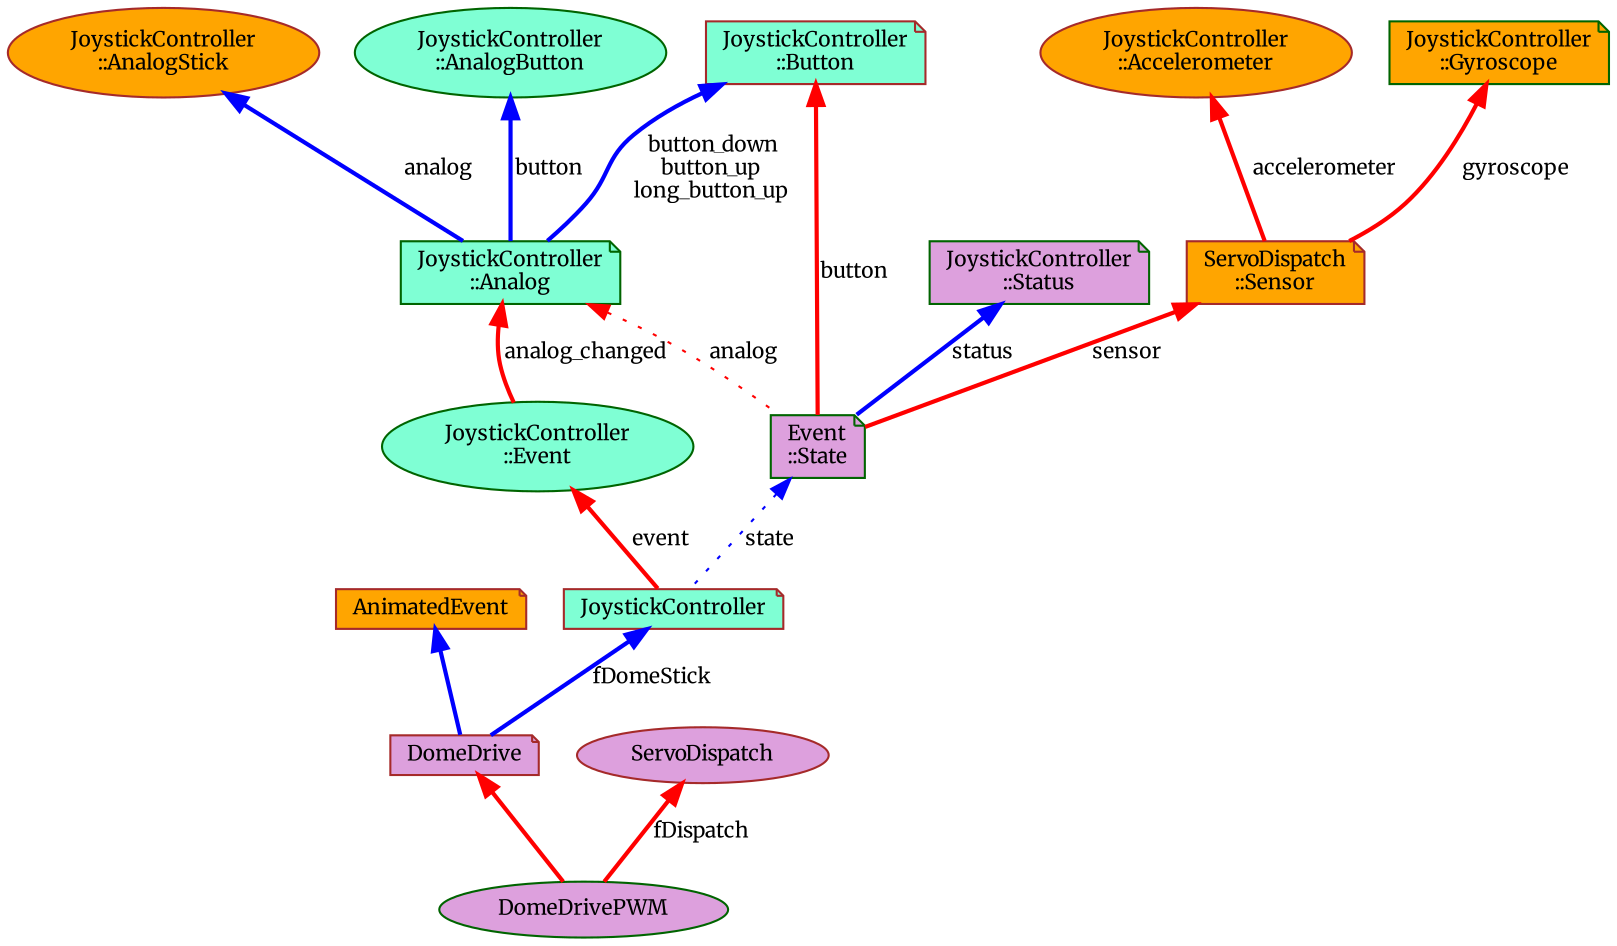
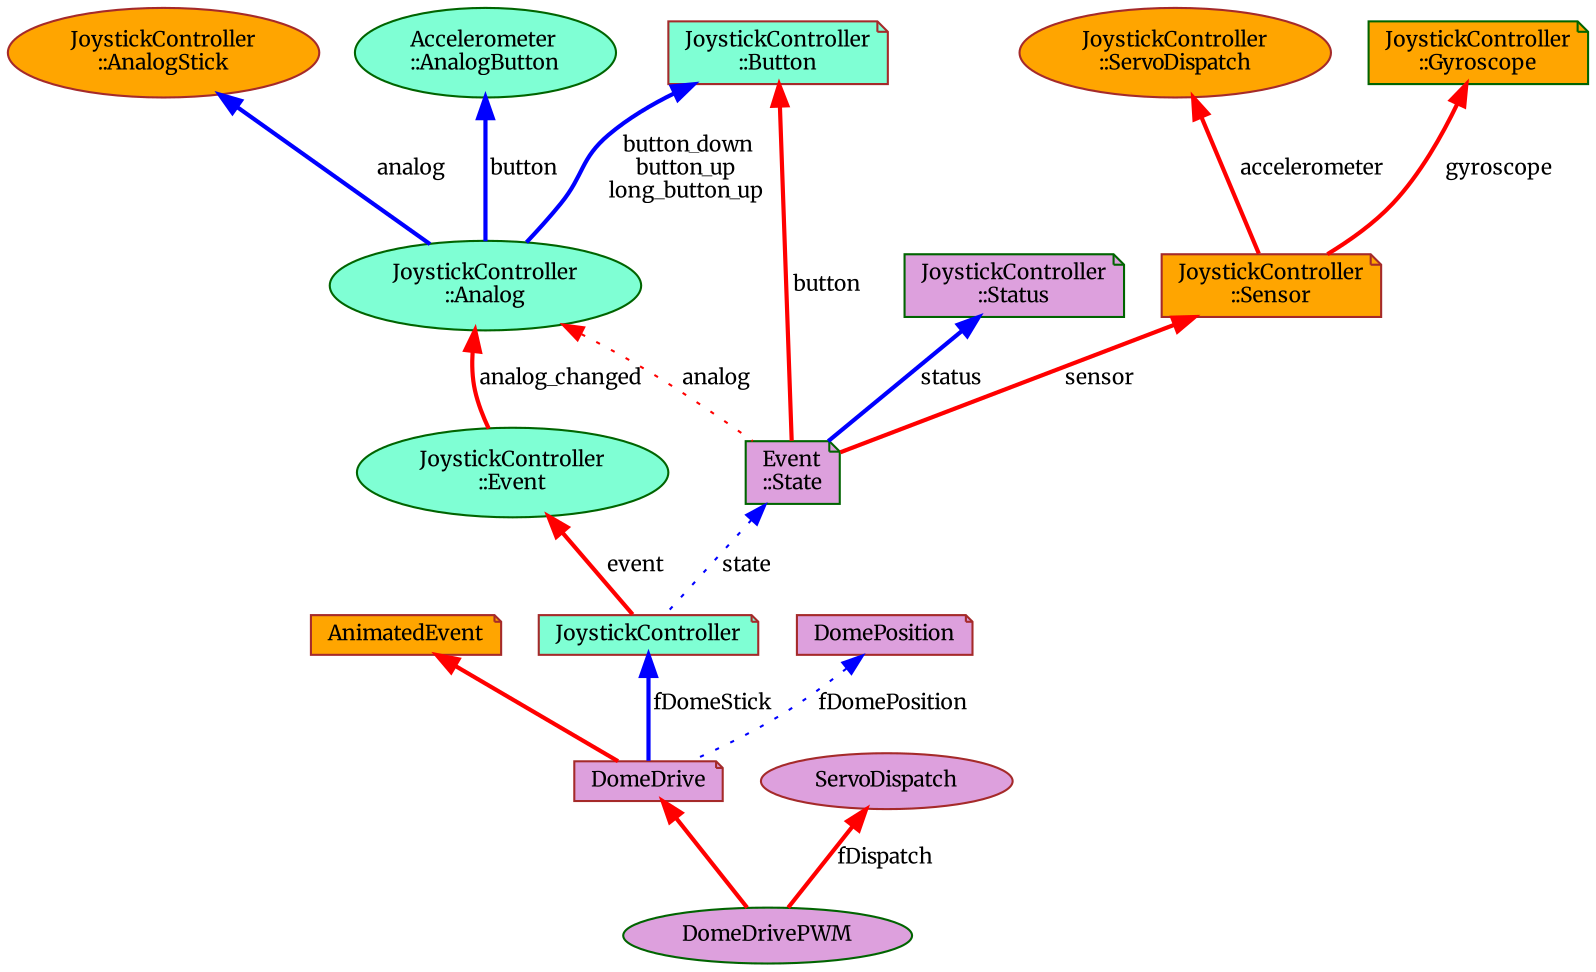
(511, 53) -> (485, 53)
(1196, 53) -> (1175, 53)
(511, 273) -> (485, 286)
(1276, 273) -> (1271, 286)
none -> (885, 635)
(450, 692) -> (537, 714)
